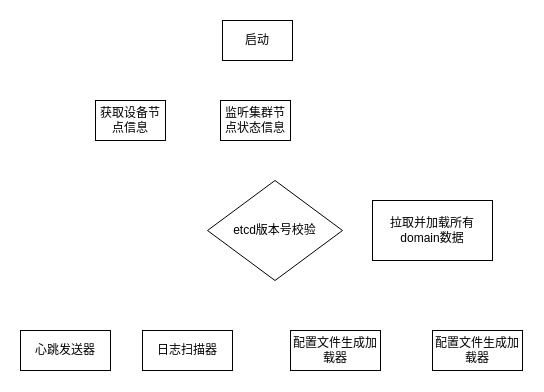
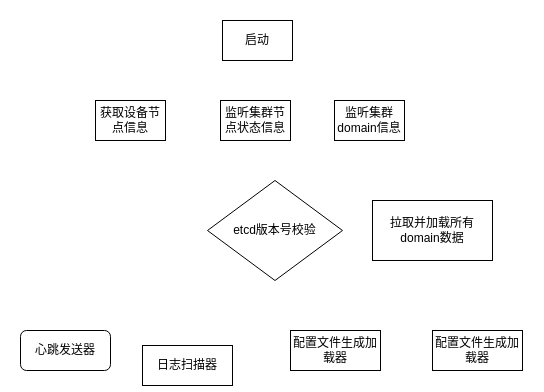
none -> (370, 121)
(66, 351) -> (66, 351)
(188, 351) -> (188, 366)
